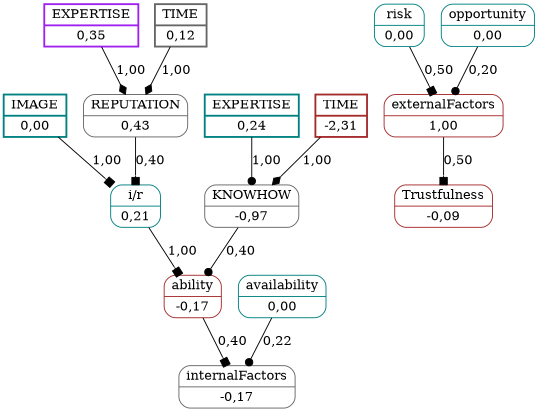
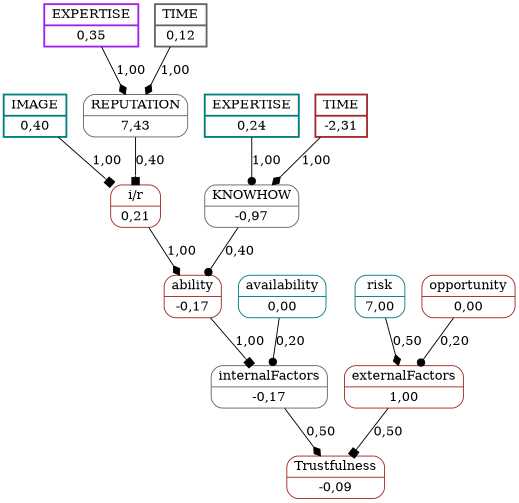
(488, 25) -> (468, 296)
(399, 36) -> (380, 307)
(419, 66) -> (391, 336)
(35, 126) -> (35, 126)
(136, 126) -> (136, 126)
(136, 206) -> (136, 206)
(162, 247) -> (161, 247)
(232, 342) -> (250, 342)
(278, 342) -> (290, 342)
none -> (299, 428)
